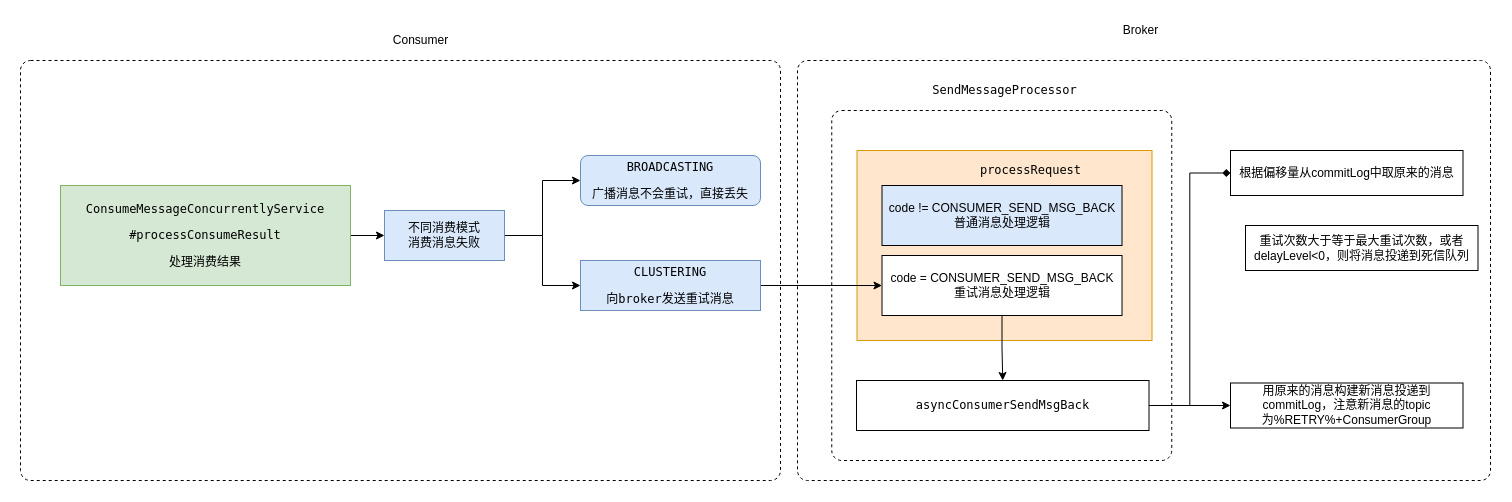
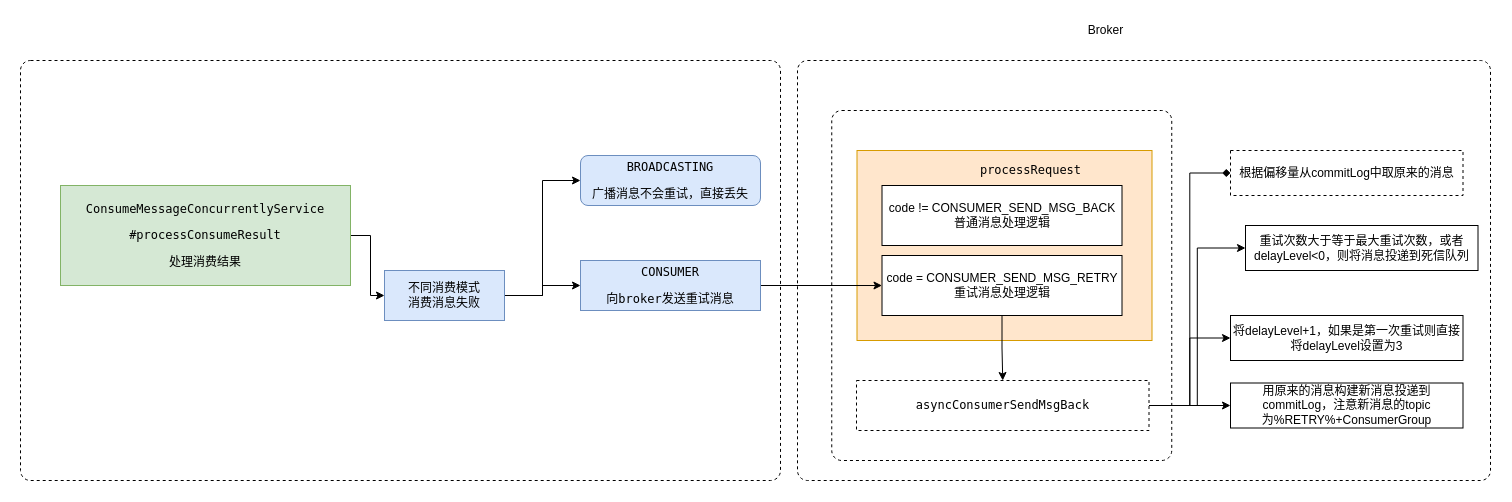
(1141, 31) -> (1106, 31)
(421, 41) -> none
(1004, 91) -> none
(1347, 173) -> (1347, 173)
(1002, 216) -> (1002, 216)
(445, 236) -> (445, 296)
(671, 286) -> (671, 286)
(1003, 286) -> (1003, 286)
none -> (1197, 305)
none -> (1207, 338)
none -> (1347, 338)
(1003, 406) -> (1003, 406)
